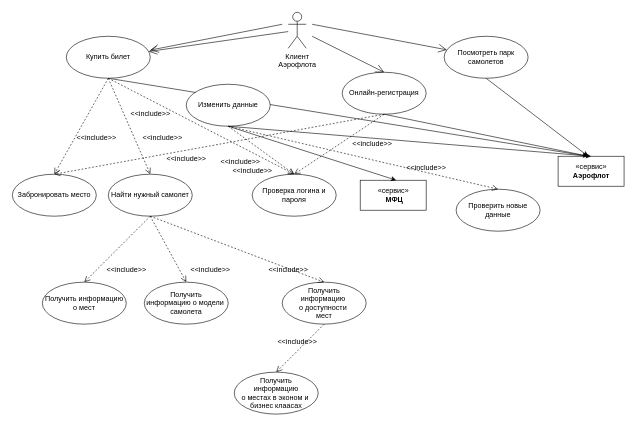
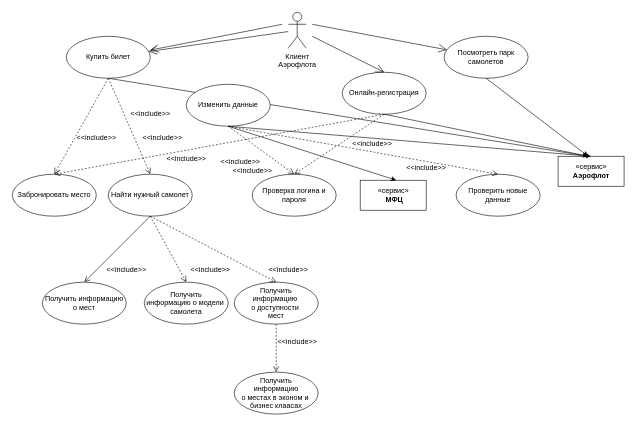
(198, 124) -> none
(498, 210) -> (498, 195)
(117, 249) -> (117, 249)
(324, 303) -> (276, 303)
